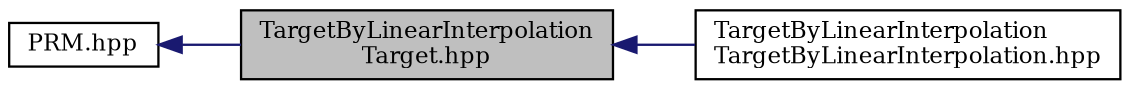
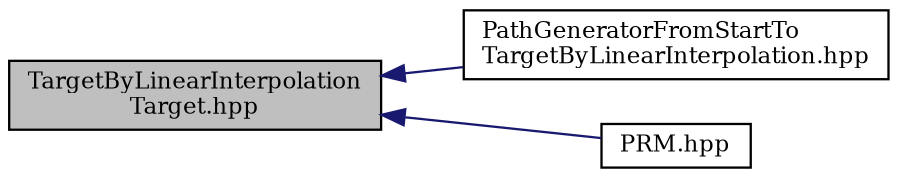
(212, 45) -> (503, 128)
(908, 45) -> (676, 45)
